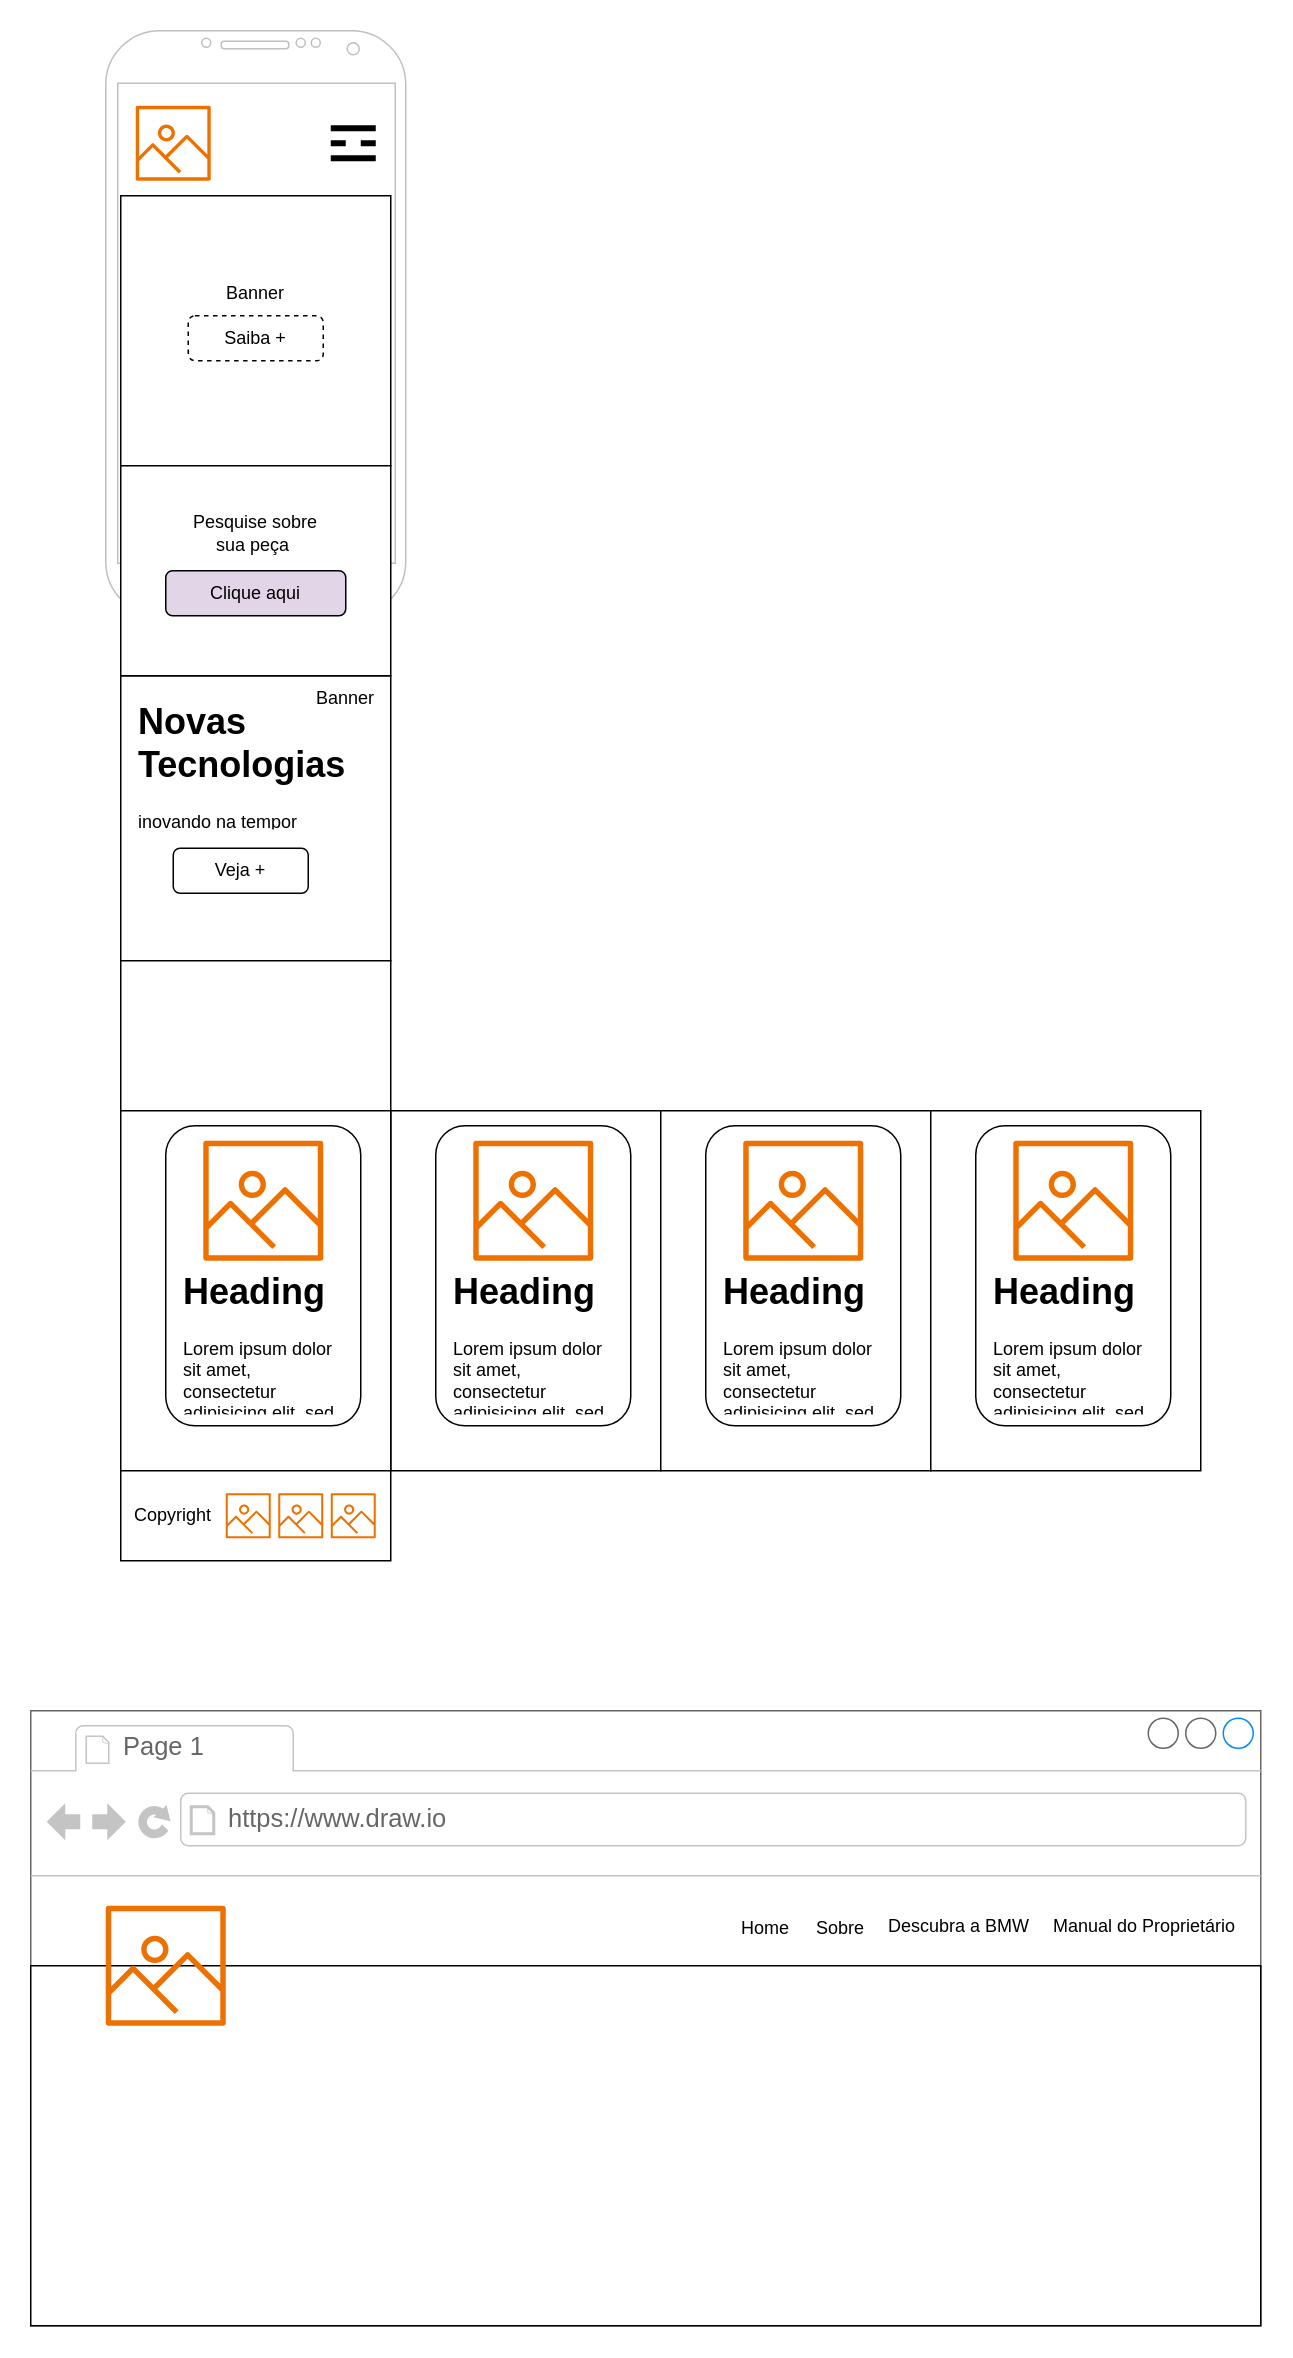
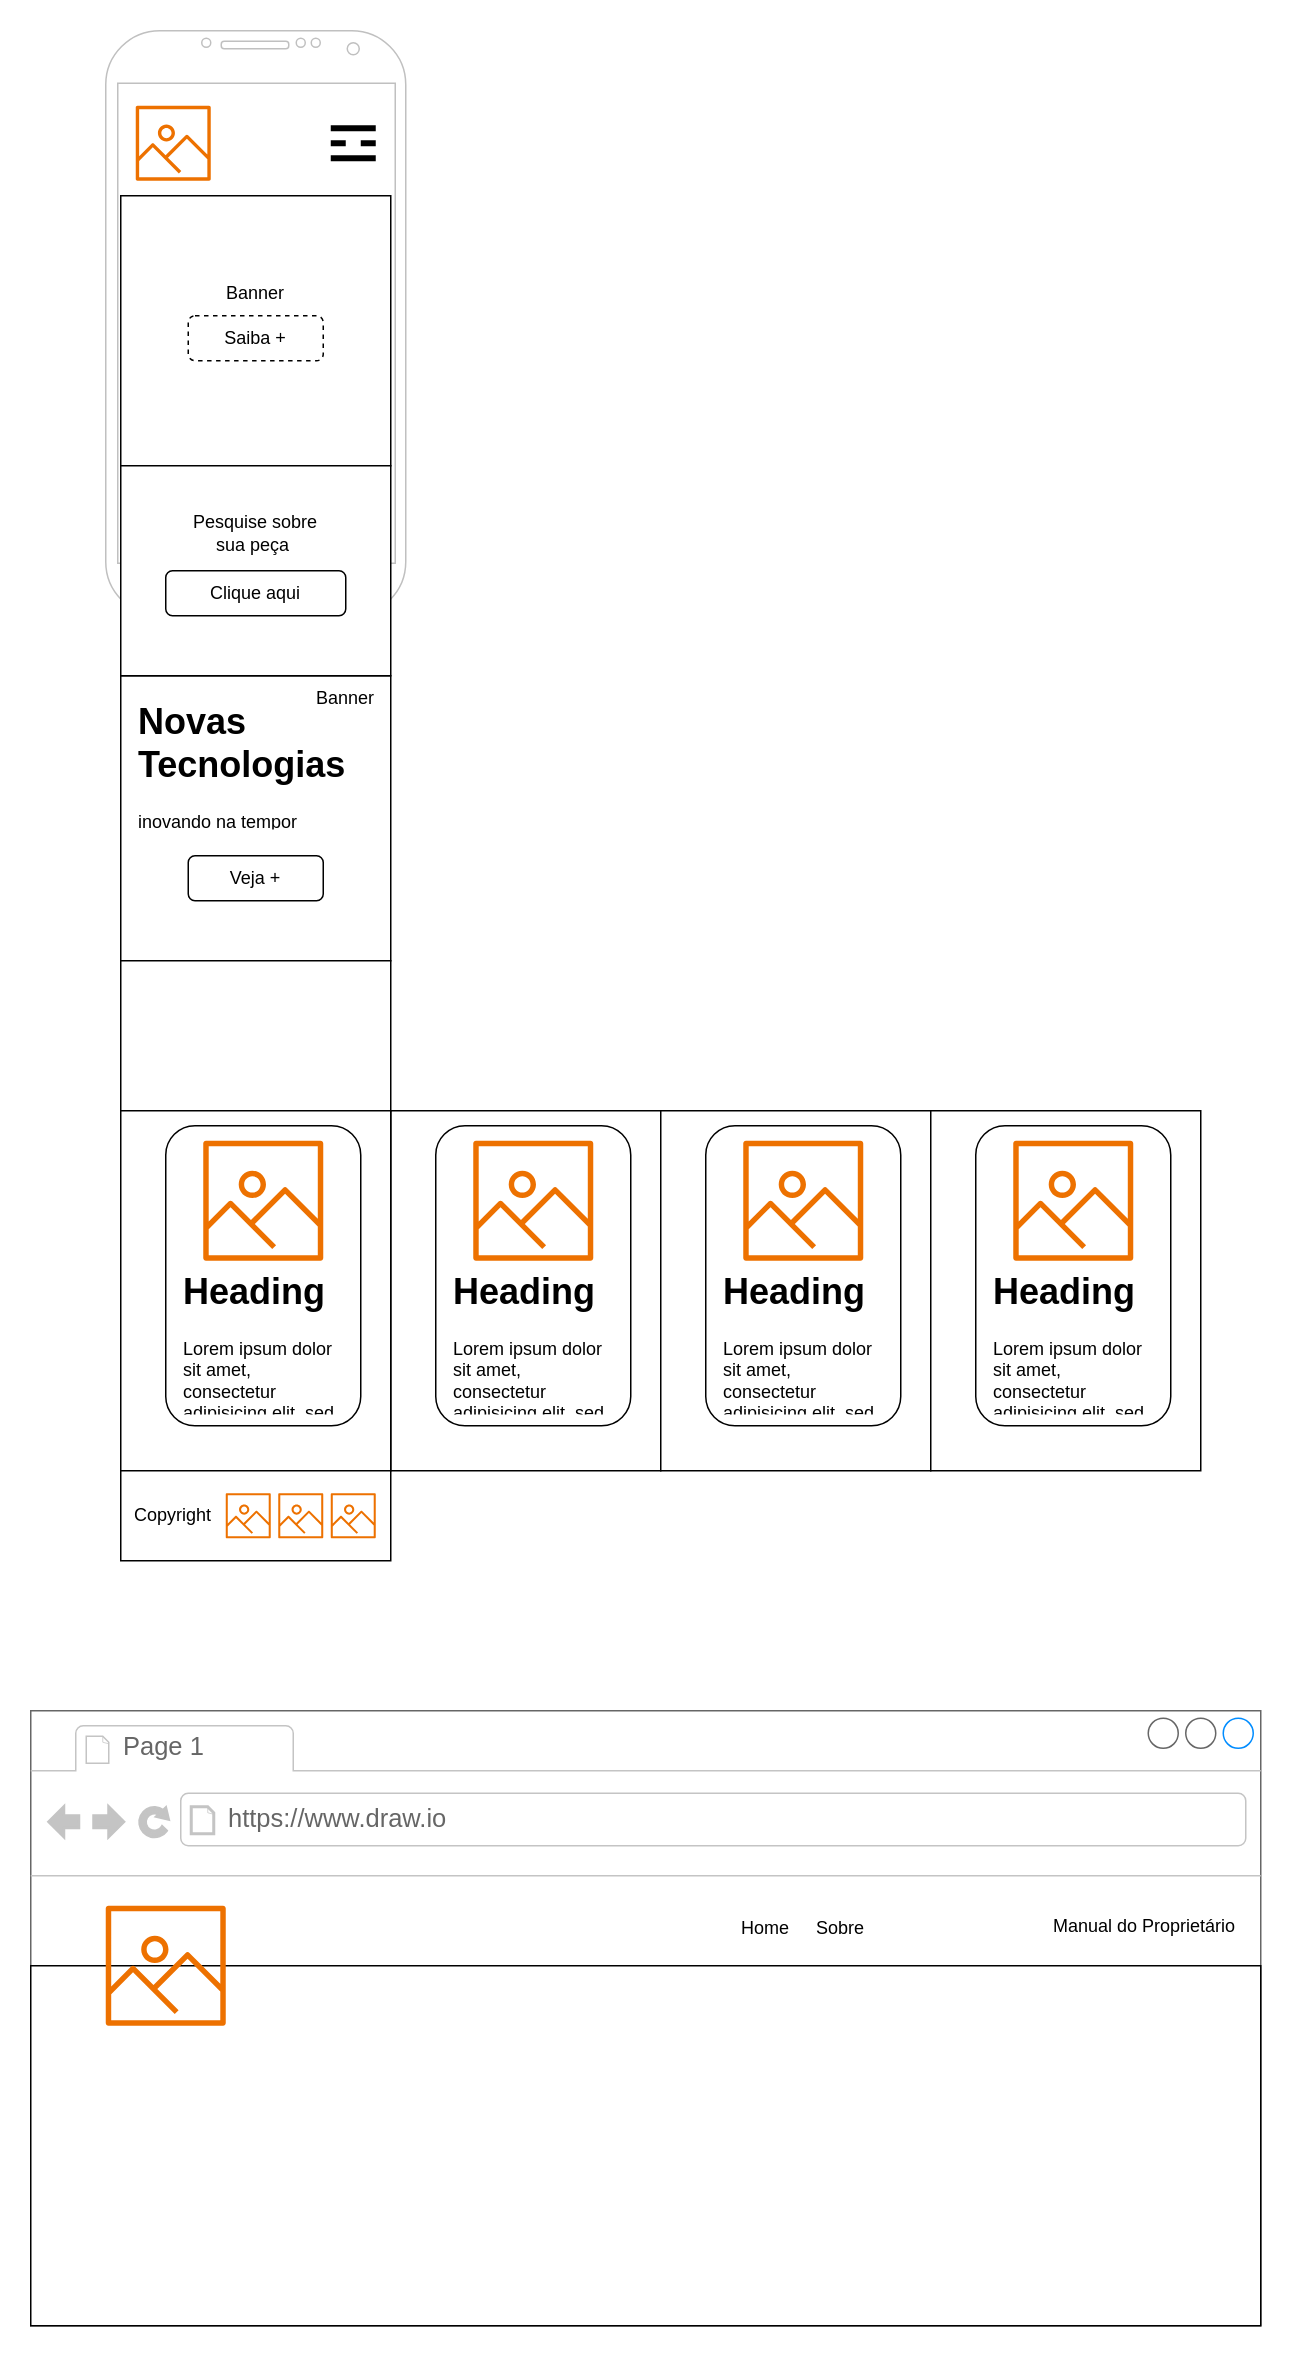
(256, 593) -> (256, 593)
(241, 871) -> (256, 878)
(961, 1936) -> none
